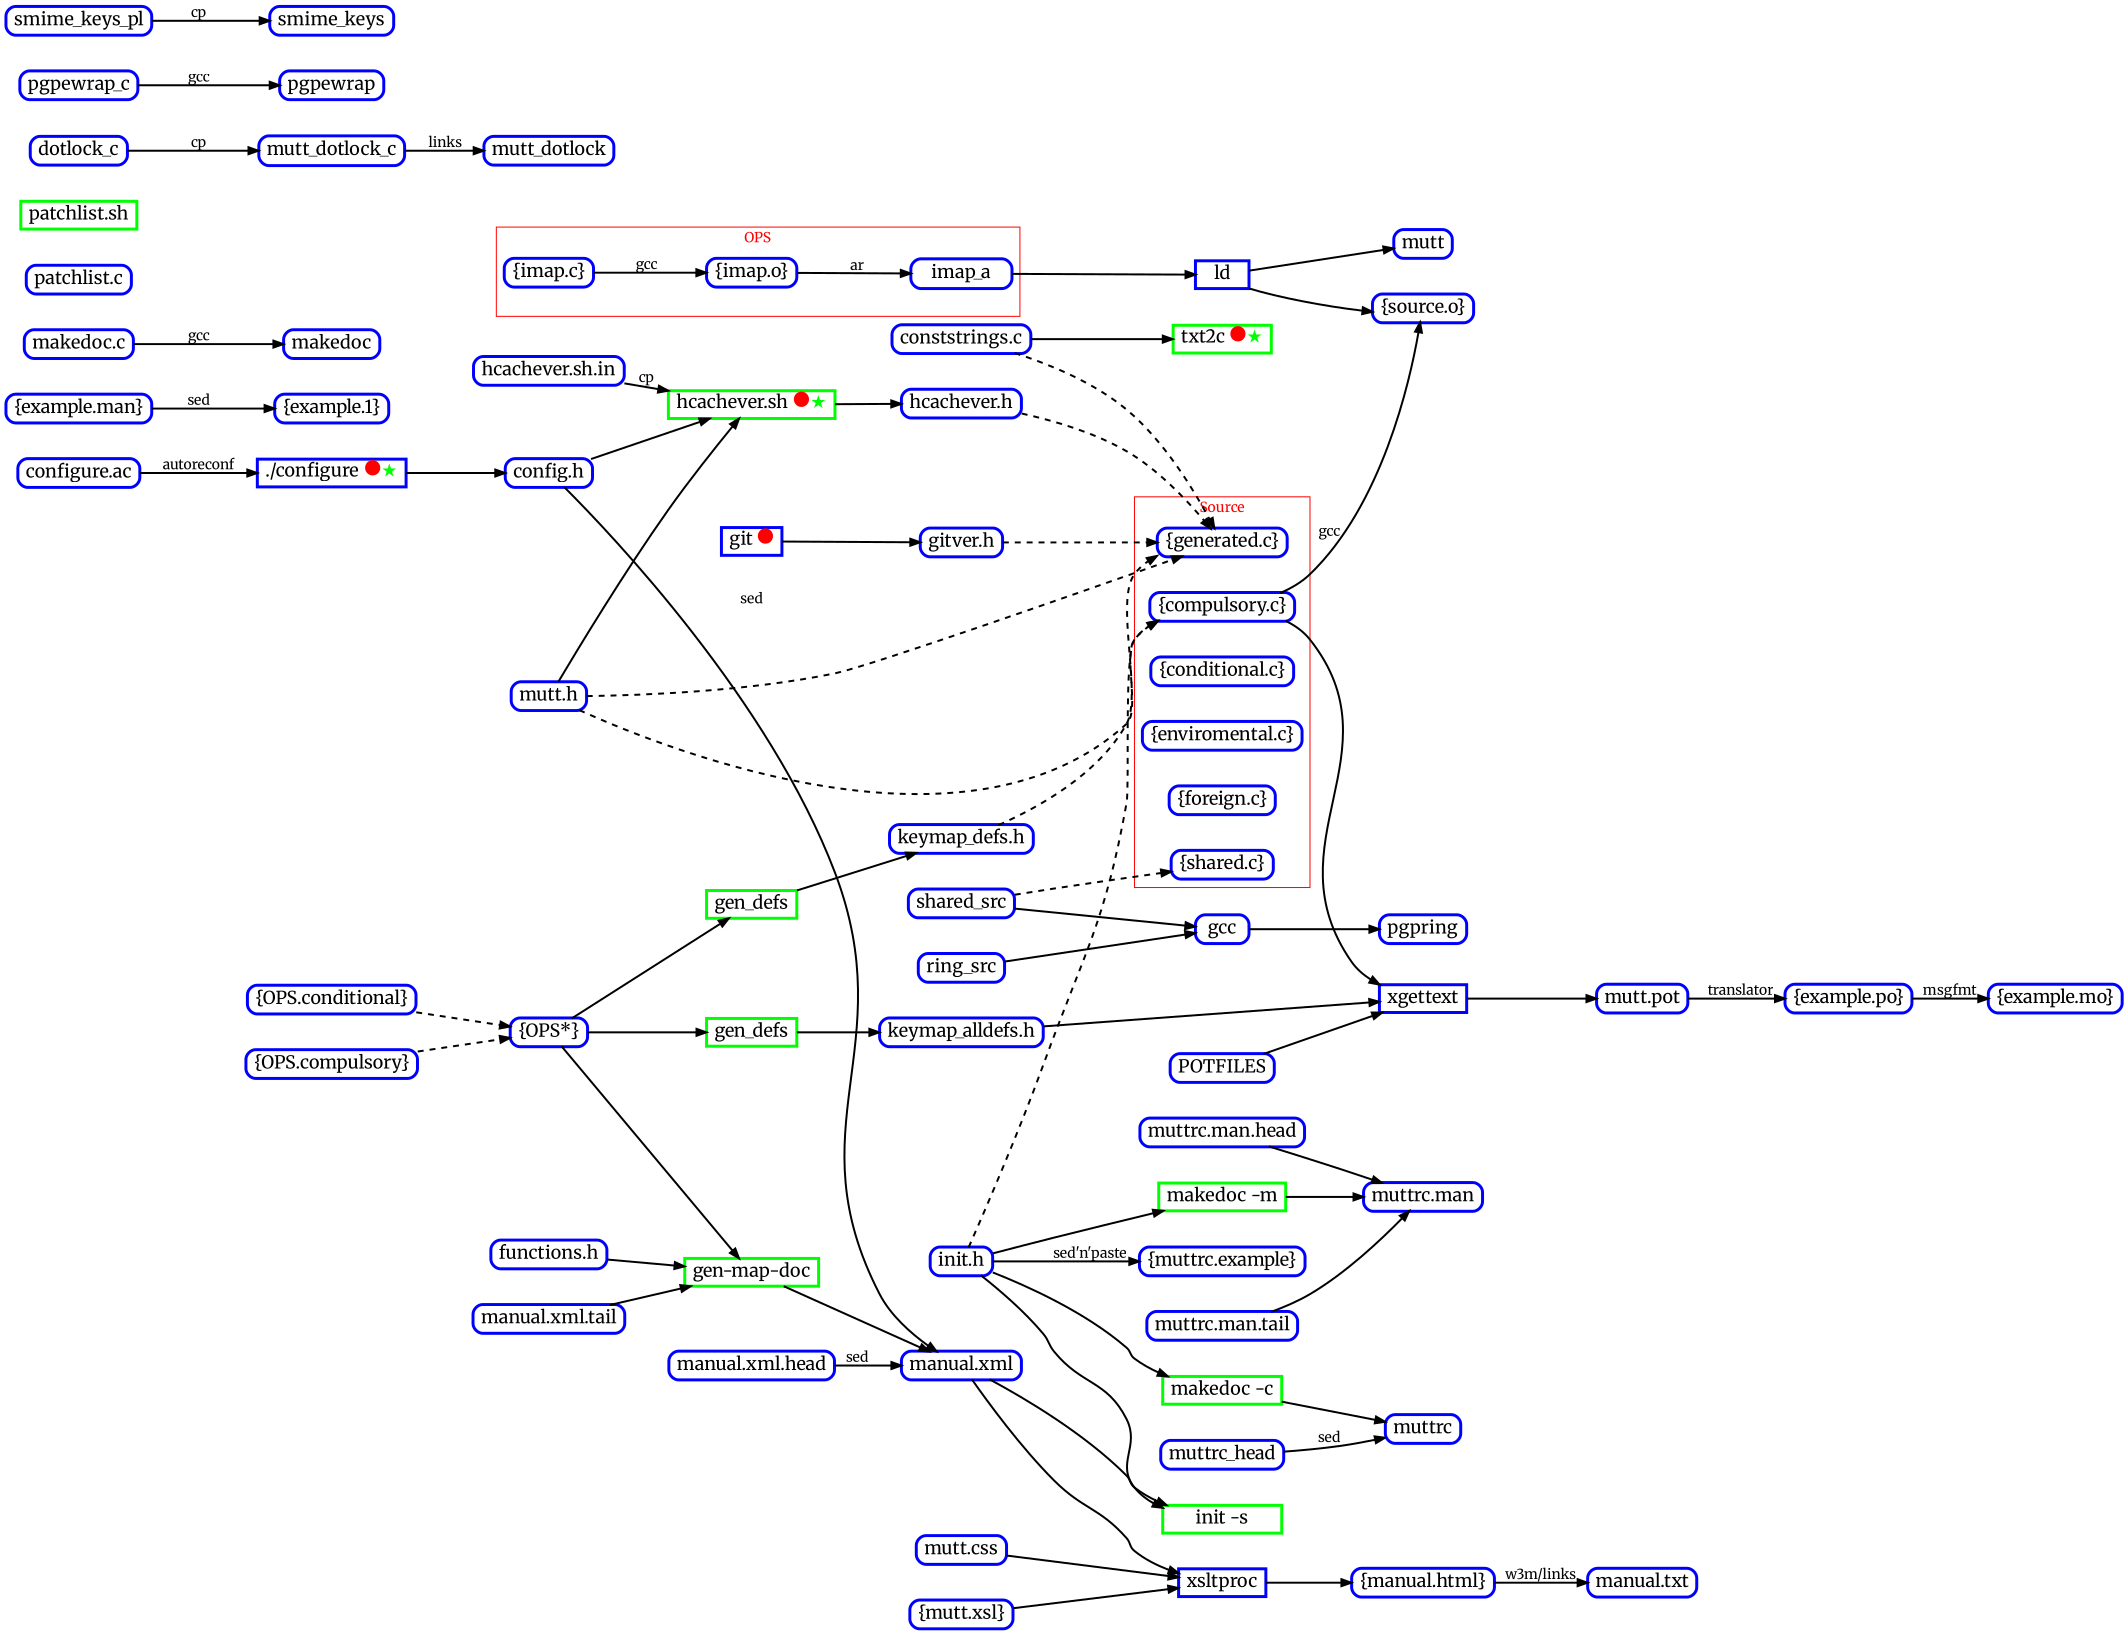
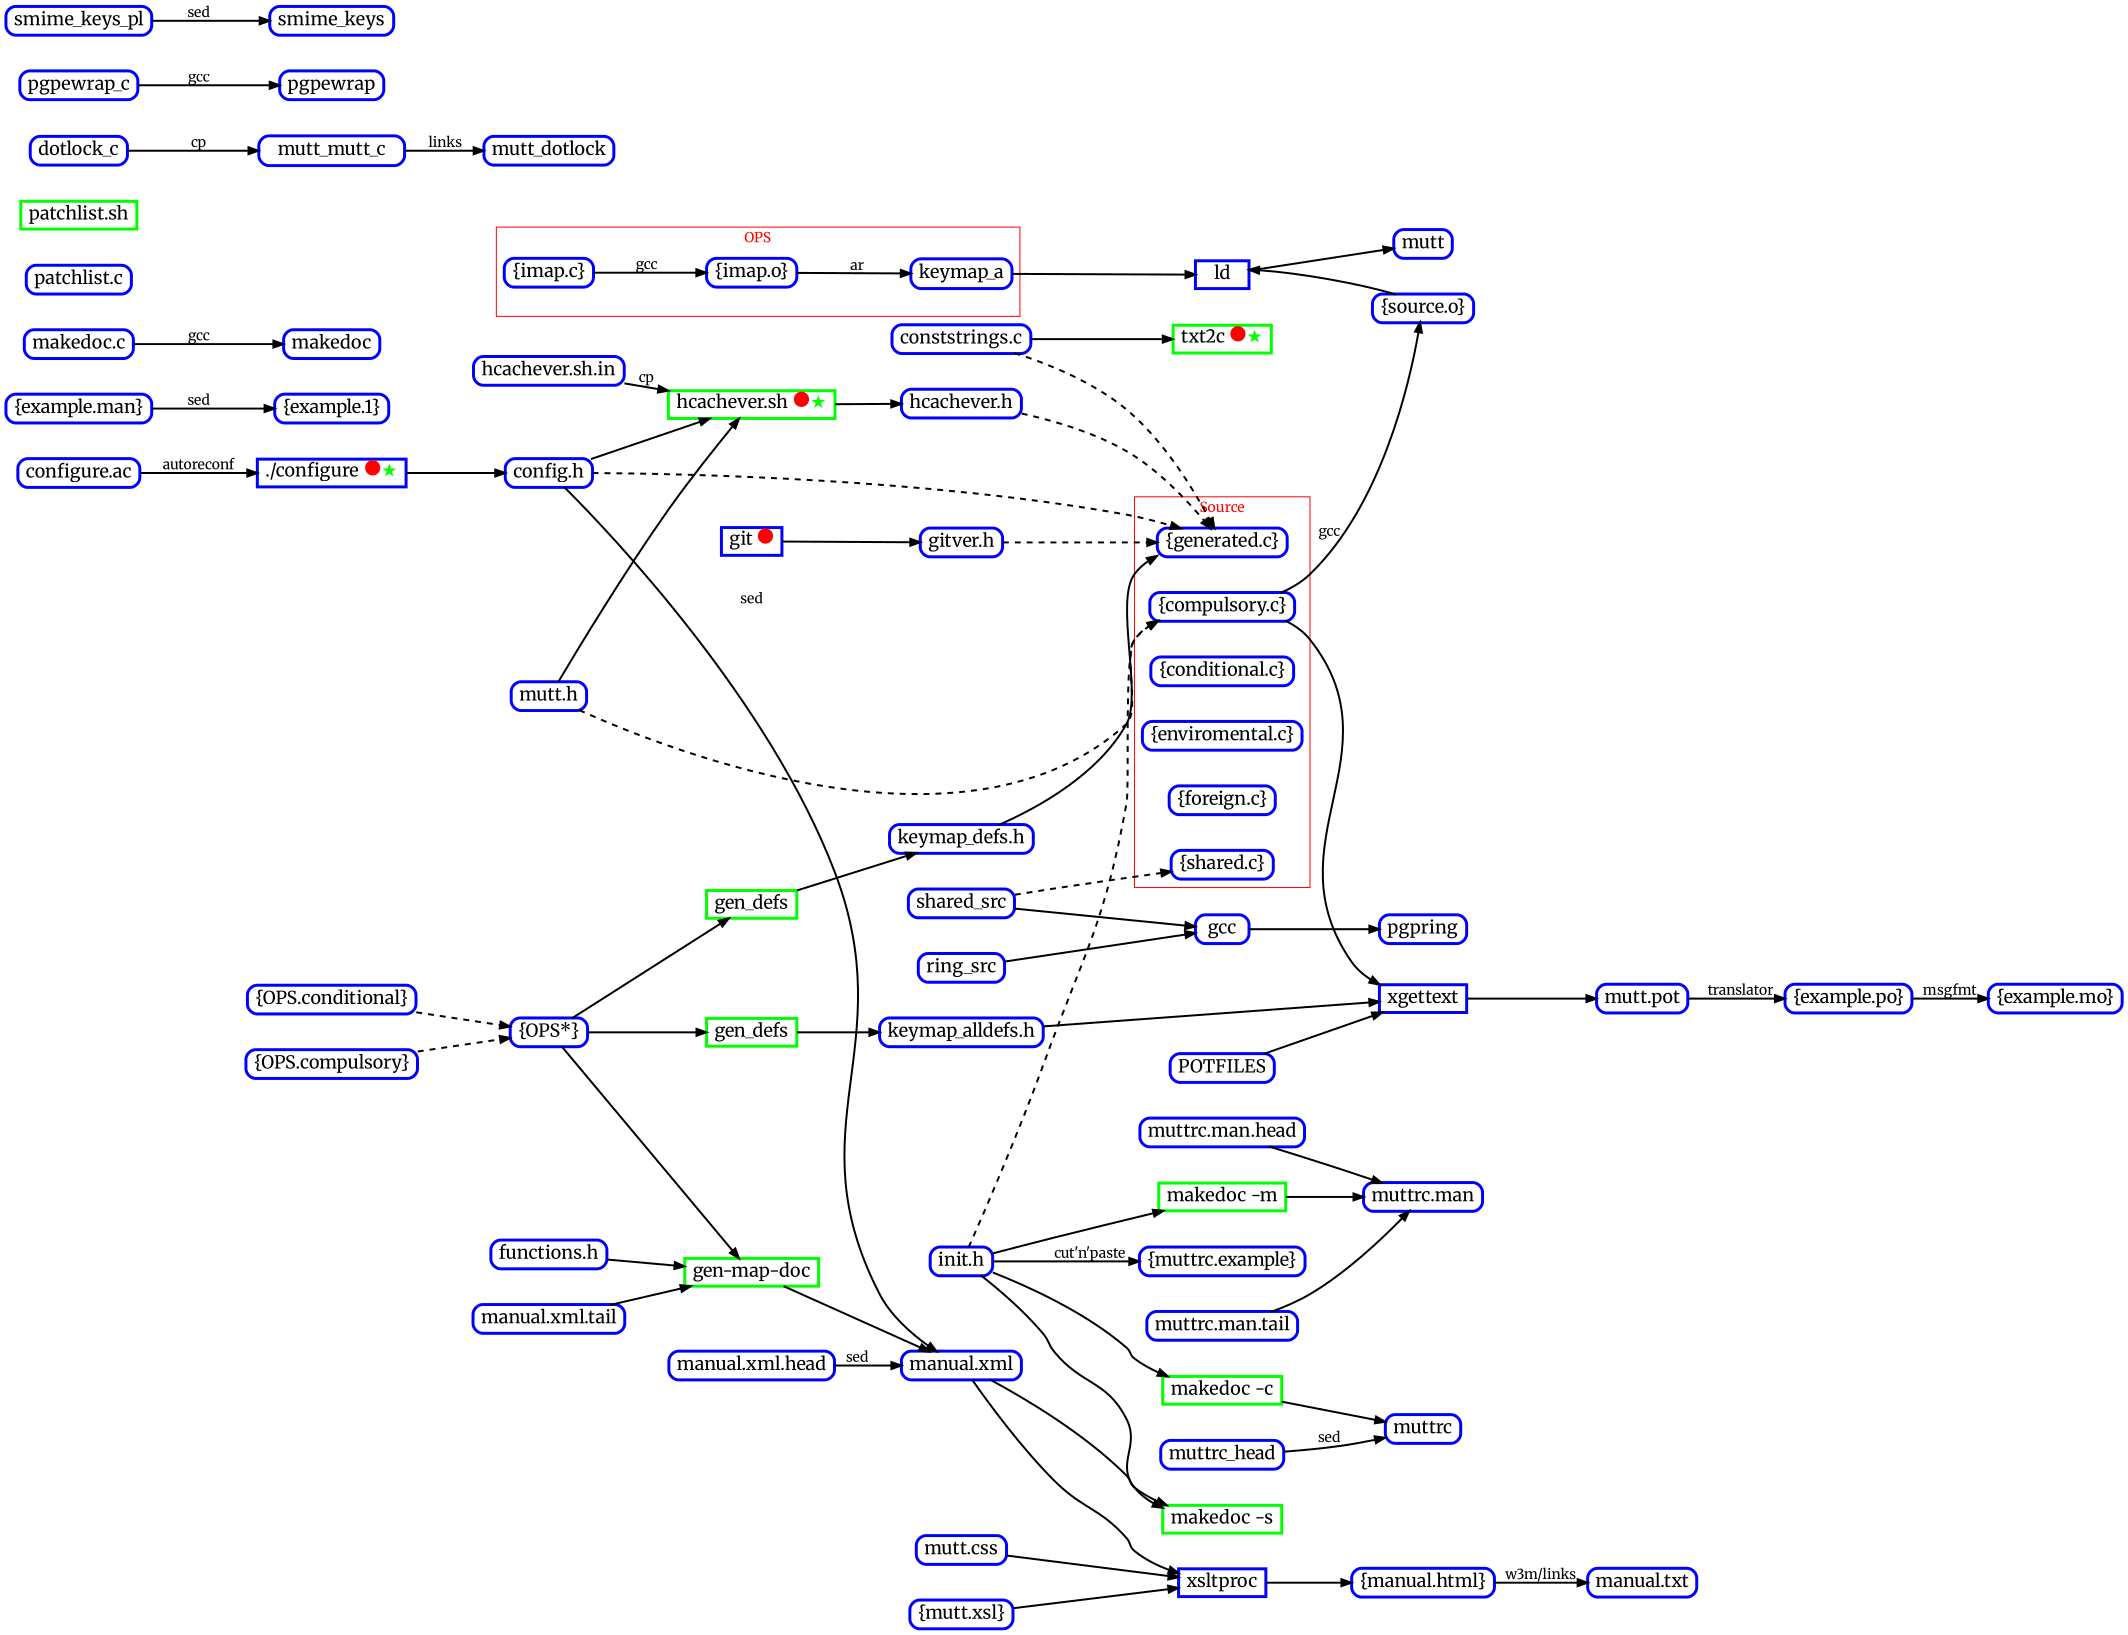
(199, 13) -> (199, 13)
(332, 151) -> (332, 151)
(961, 274) -> (961, 274)
(1305, 302) -> (1328, 279)
(886, 658) -> (883, 485)
(1114, 743) -> (1114, 743)
(1090, 1254) -> (1090, 1254)
(1222, 1519) -> (1222, 1519)
